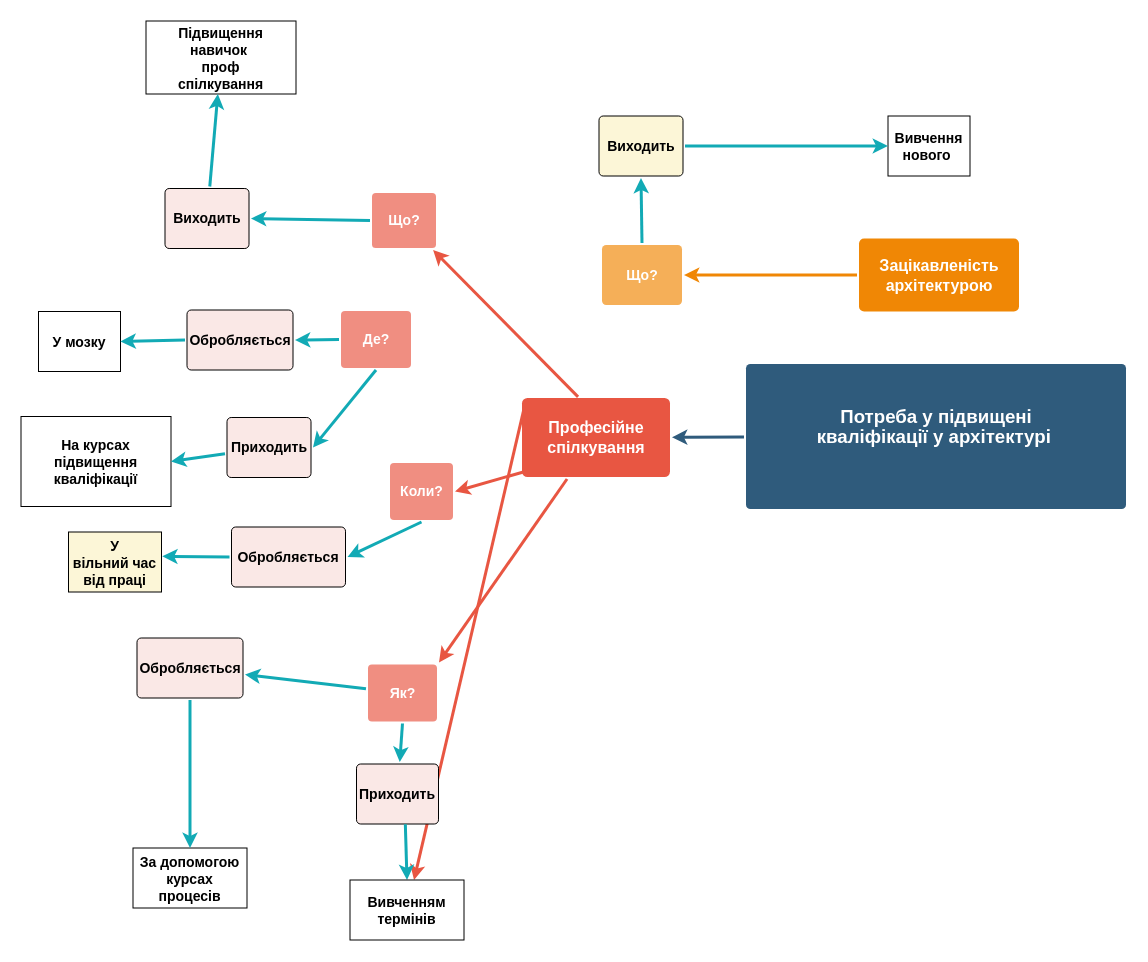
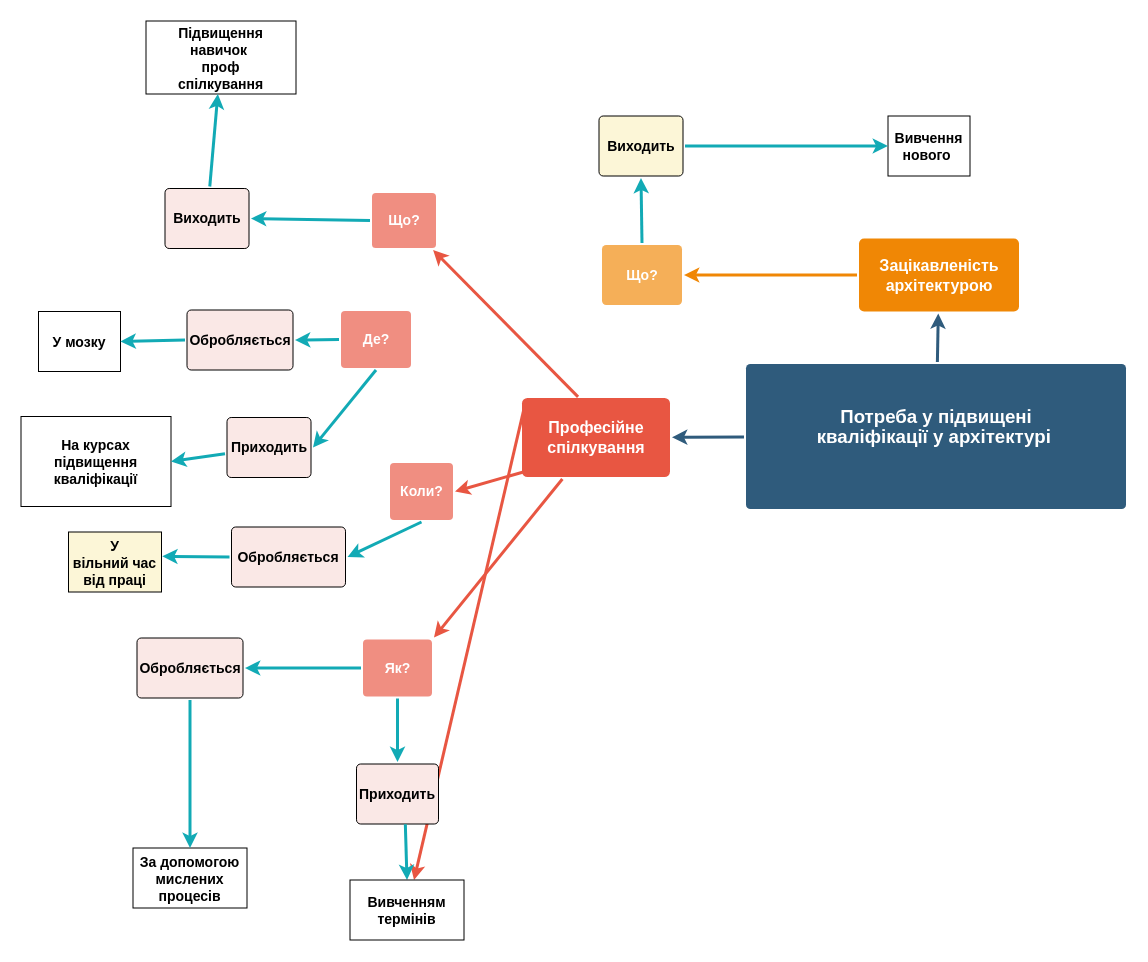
none -> (938, 343)
(403, 693) -> (398, 668)
(190, 862) -> (190, 862)
